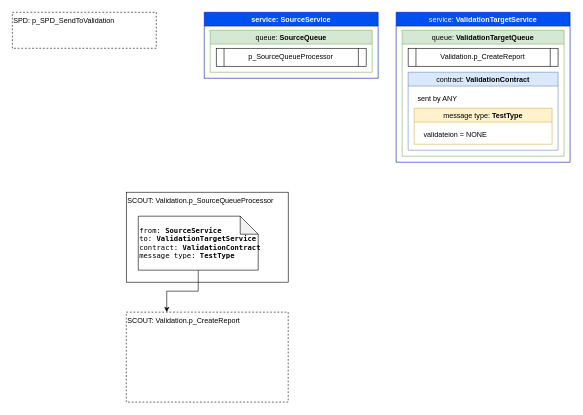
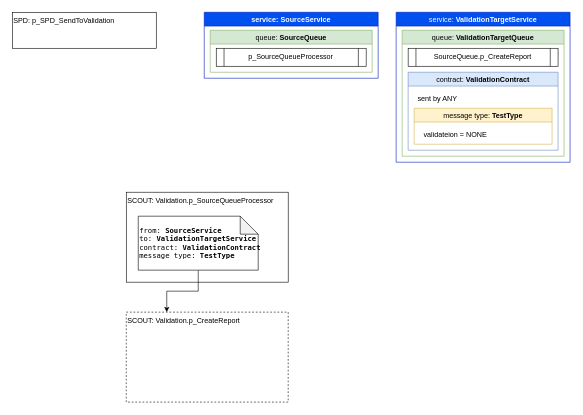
(84, 30) -> (84, 30)
(483, 57) -> (483, 57)
